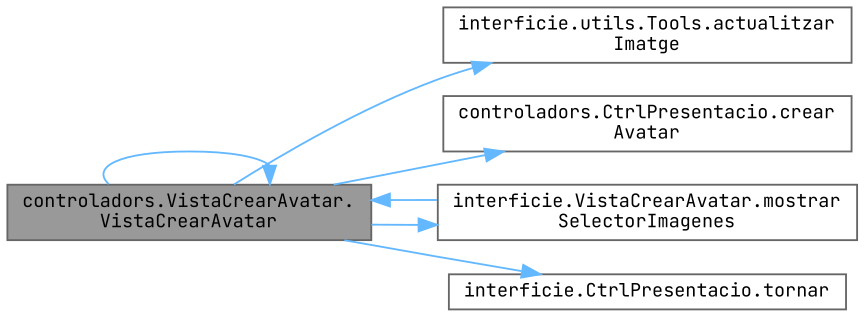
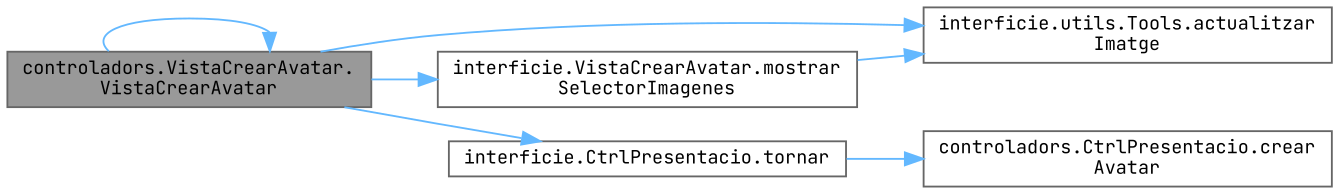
(409, 170) -> (876, 159)
(414, 200) -> (881, 58)
